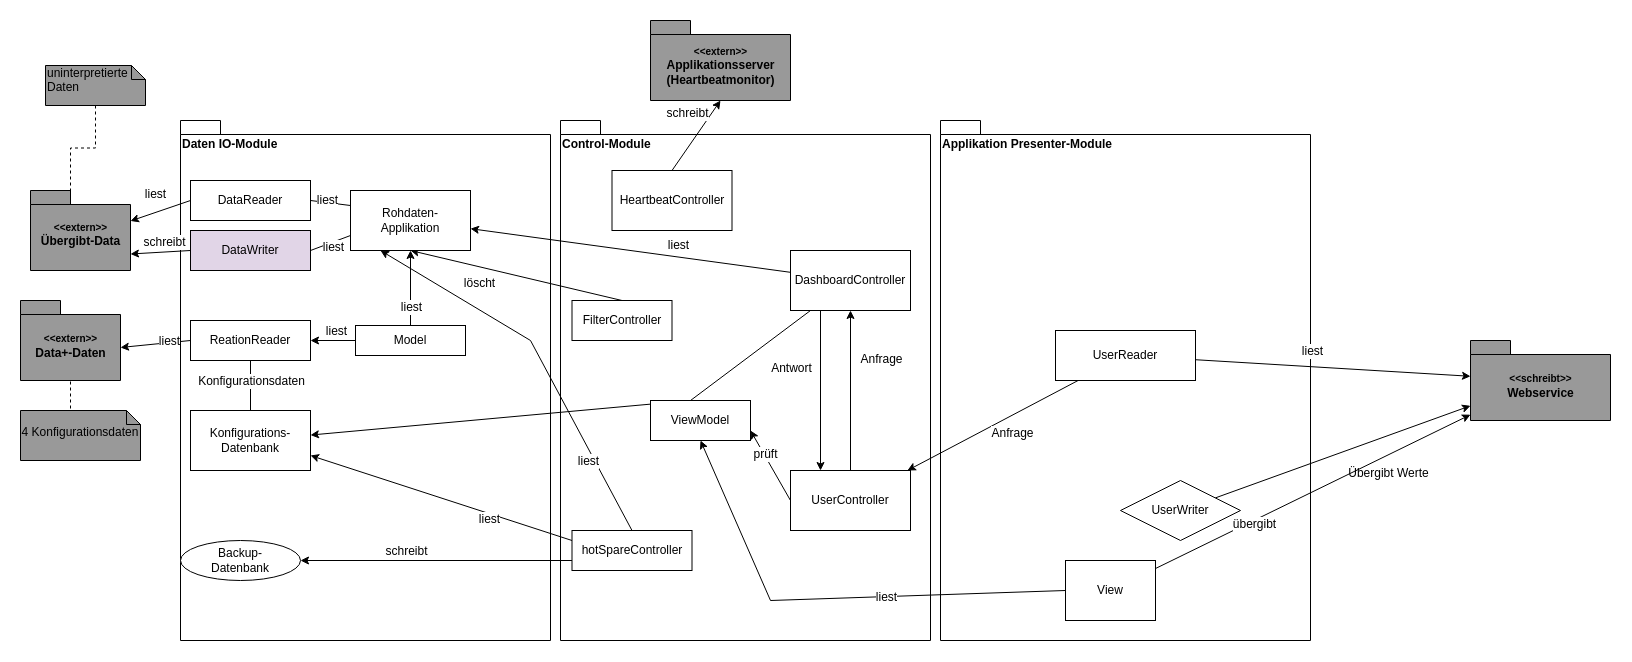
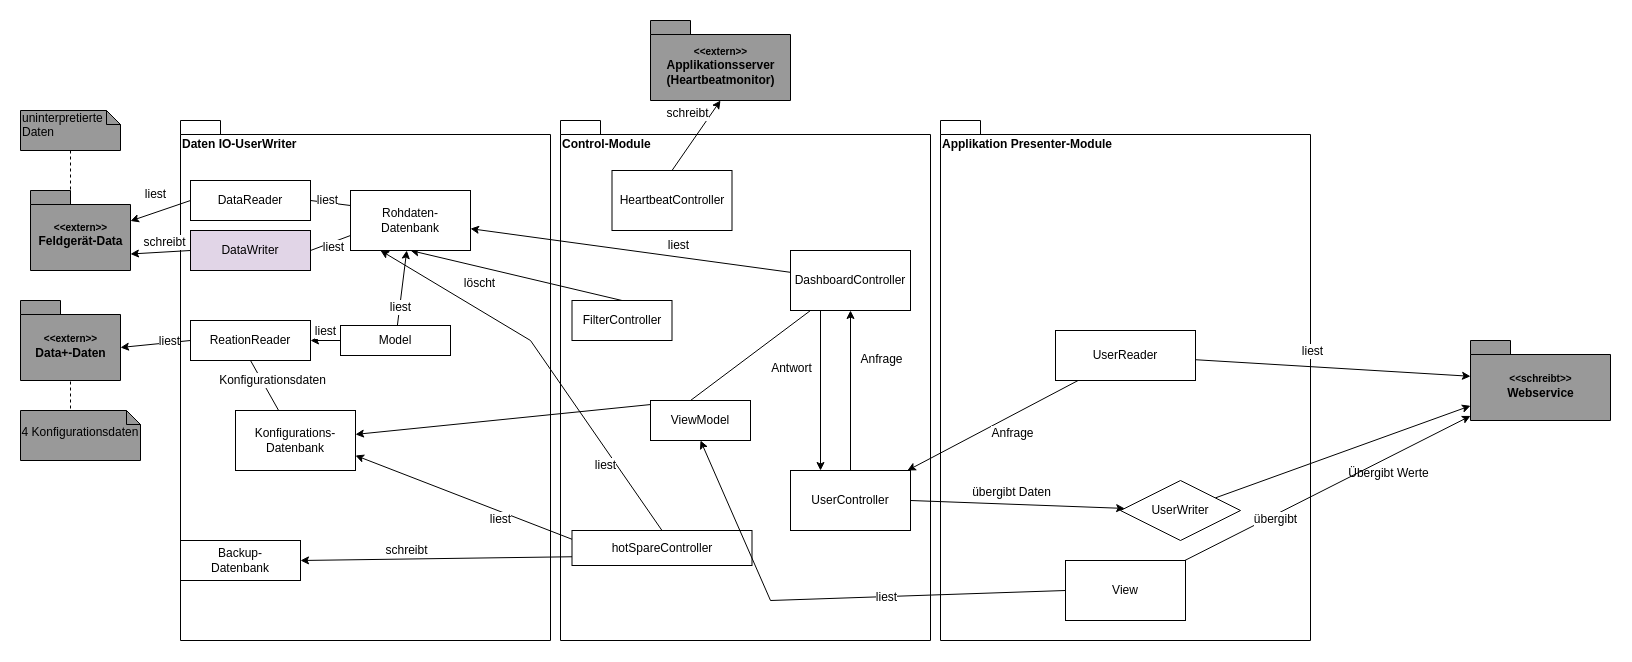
(96, 86) -> (71, 131)
(230, 145) -> (243, 145)
(411, 221) -> (411, 221)
(81, 236) -> (81, 236)
(411, 341) -> (396, 341)
(251, 441) -> (296, 441)
(772, 468) -> none
none -> (1014, 504)
(632, 551) -> (662, 548)
(241, 561) -> (241, 561)
(1111, 591) -> (1126, 591)
